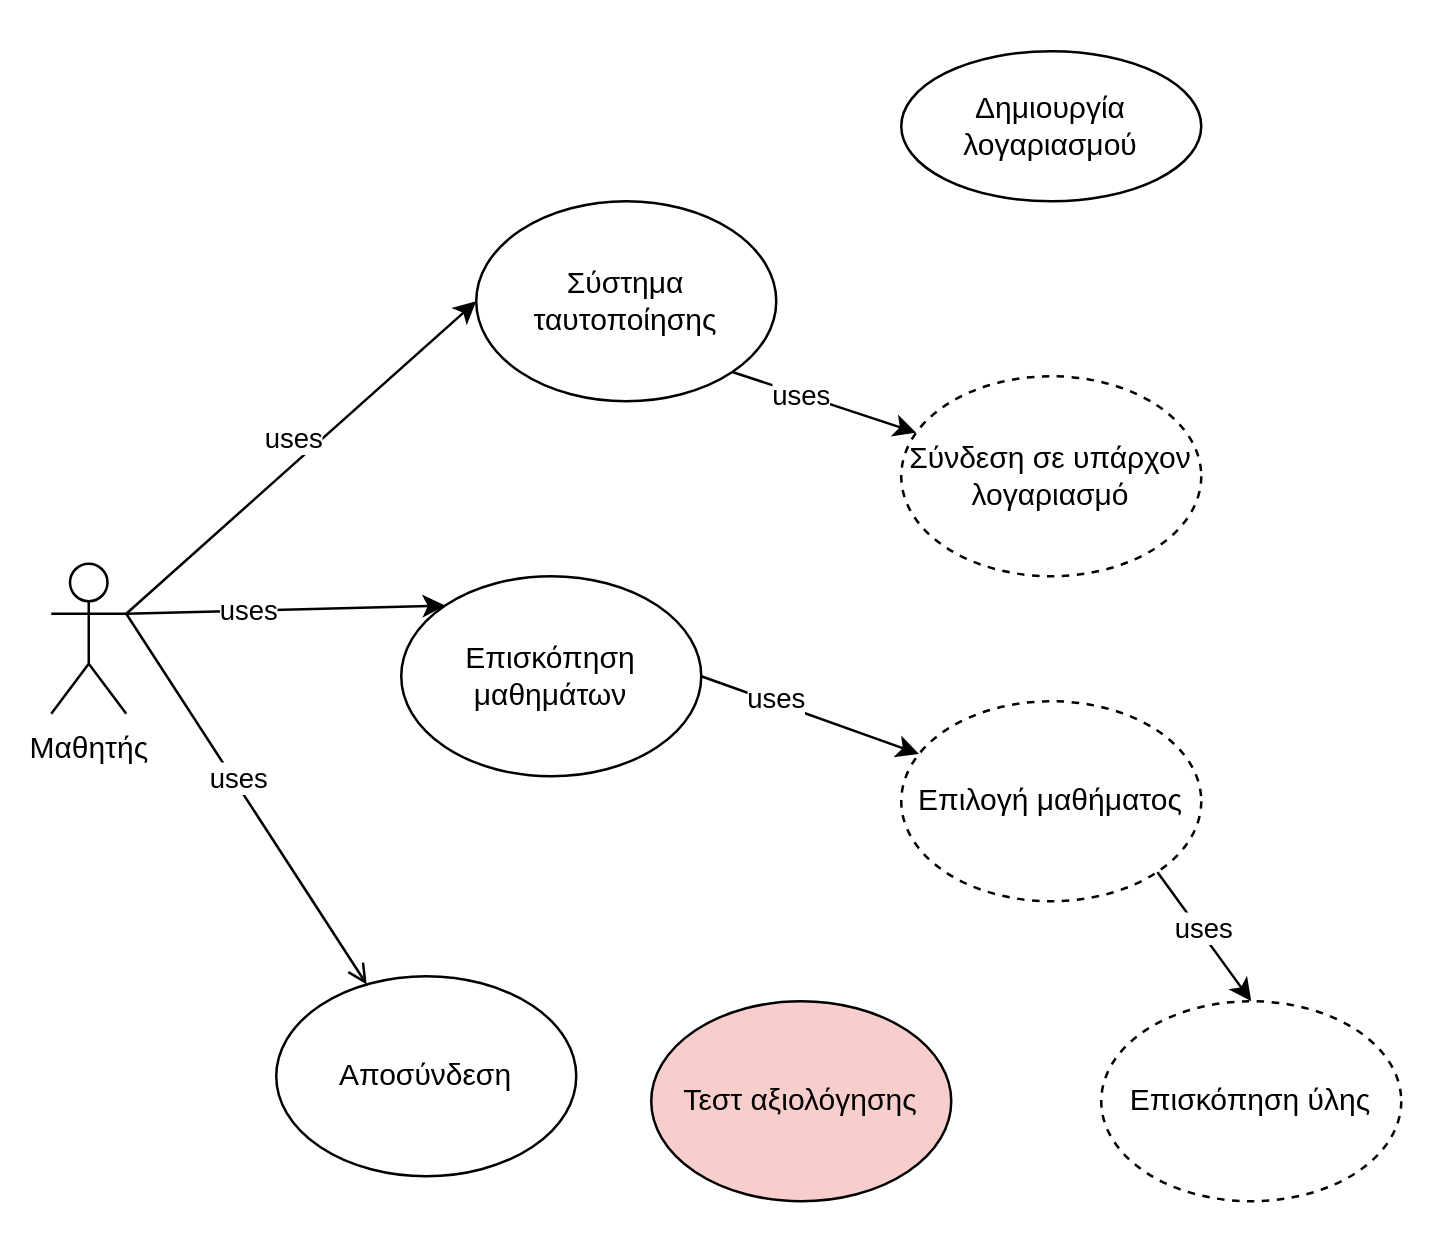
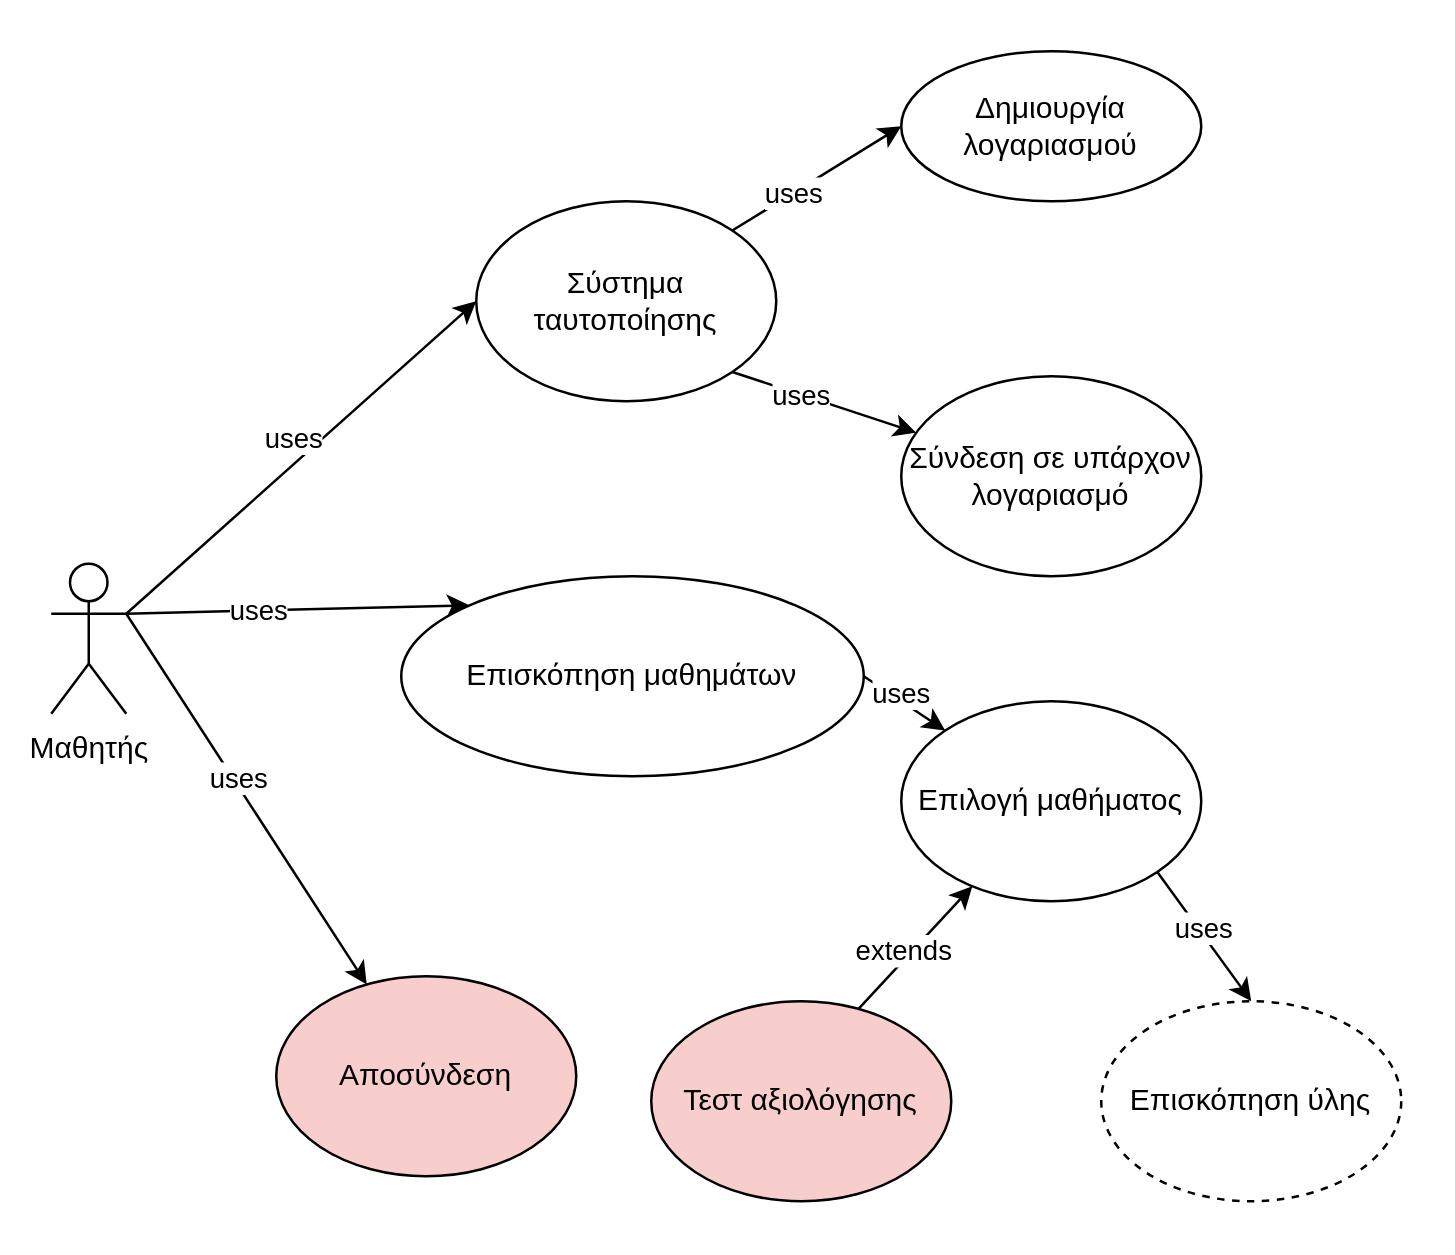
none -> (852, 157)
(1051, 476) -> (1051, 476)
(551, 676) -> (633, 676)
(1051, 801) -> (1051, 801)
(359, 972) -> (357, 969)
none -> (889, 976)
(426, 1076) -> (426, 1076)
